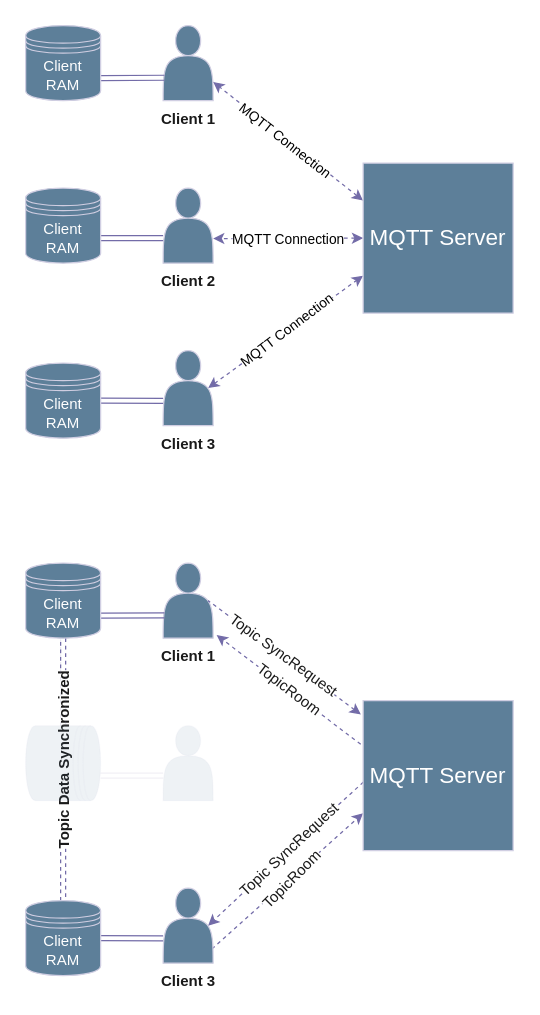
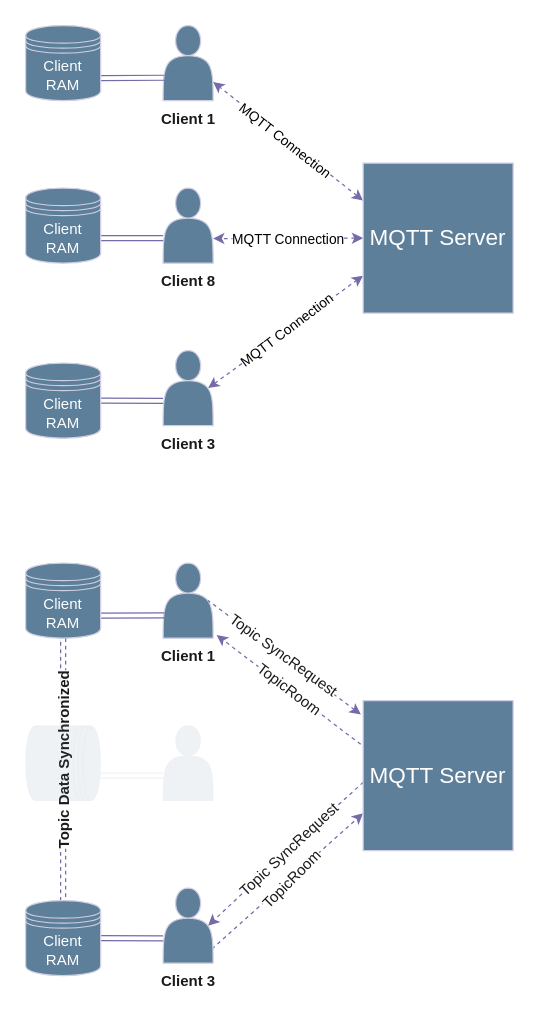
(189, 282) -> (189, 282)
